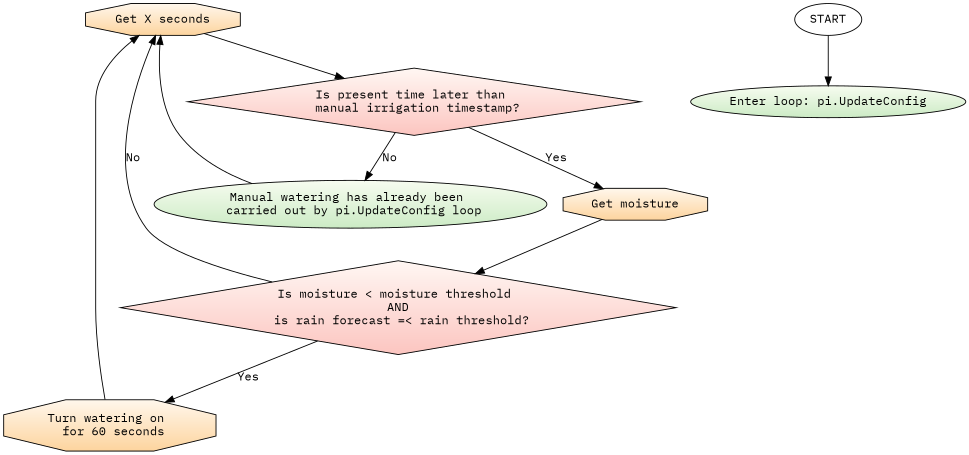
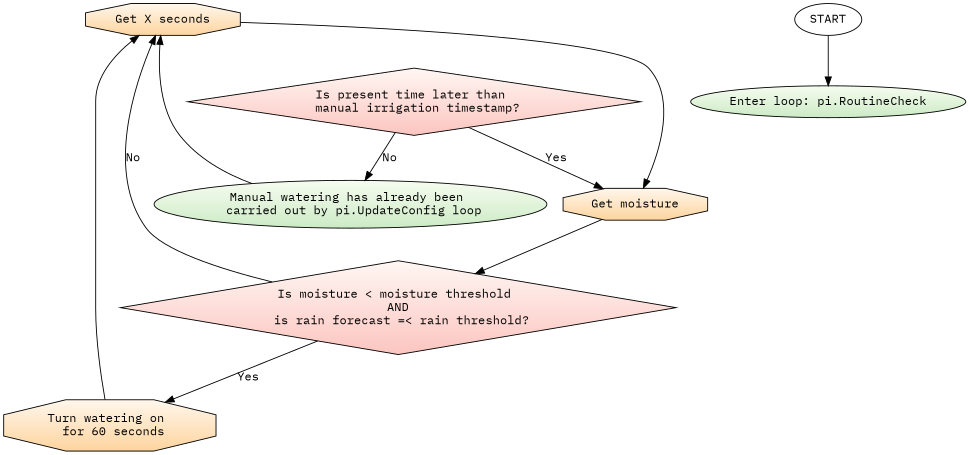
(270, 55) -> (505, 38)
(828, 102) -> (828, 102)
